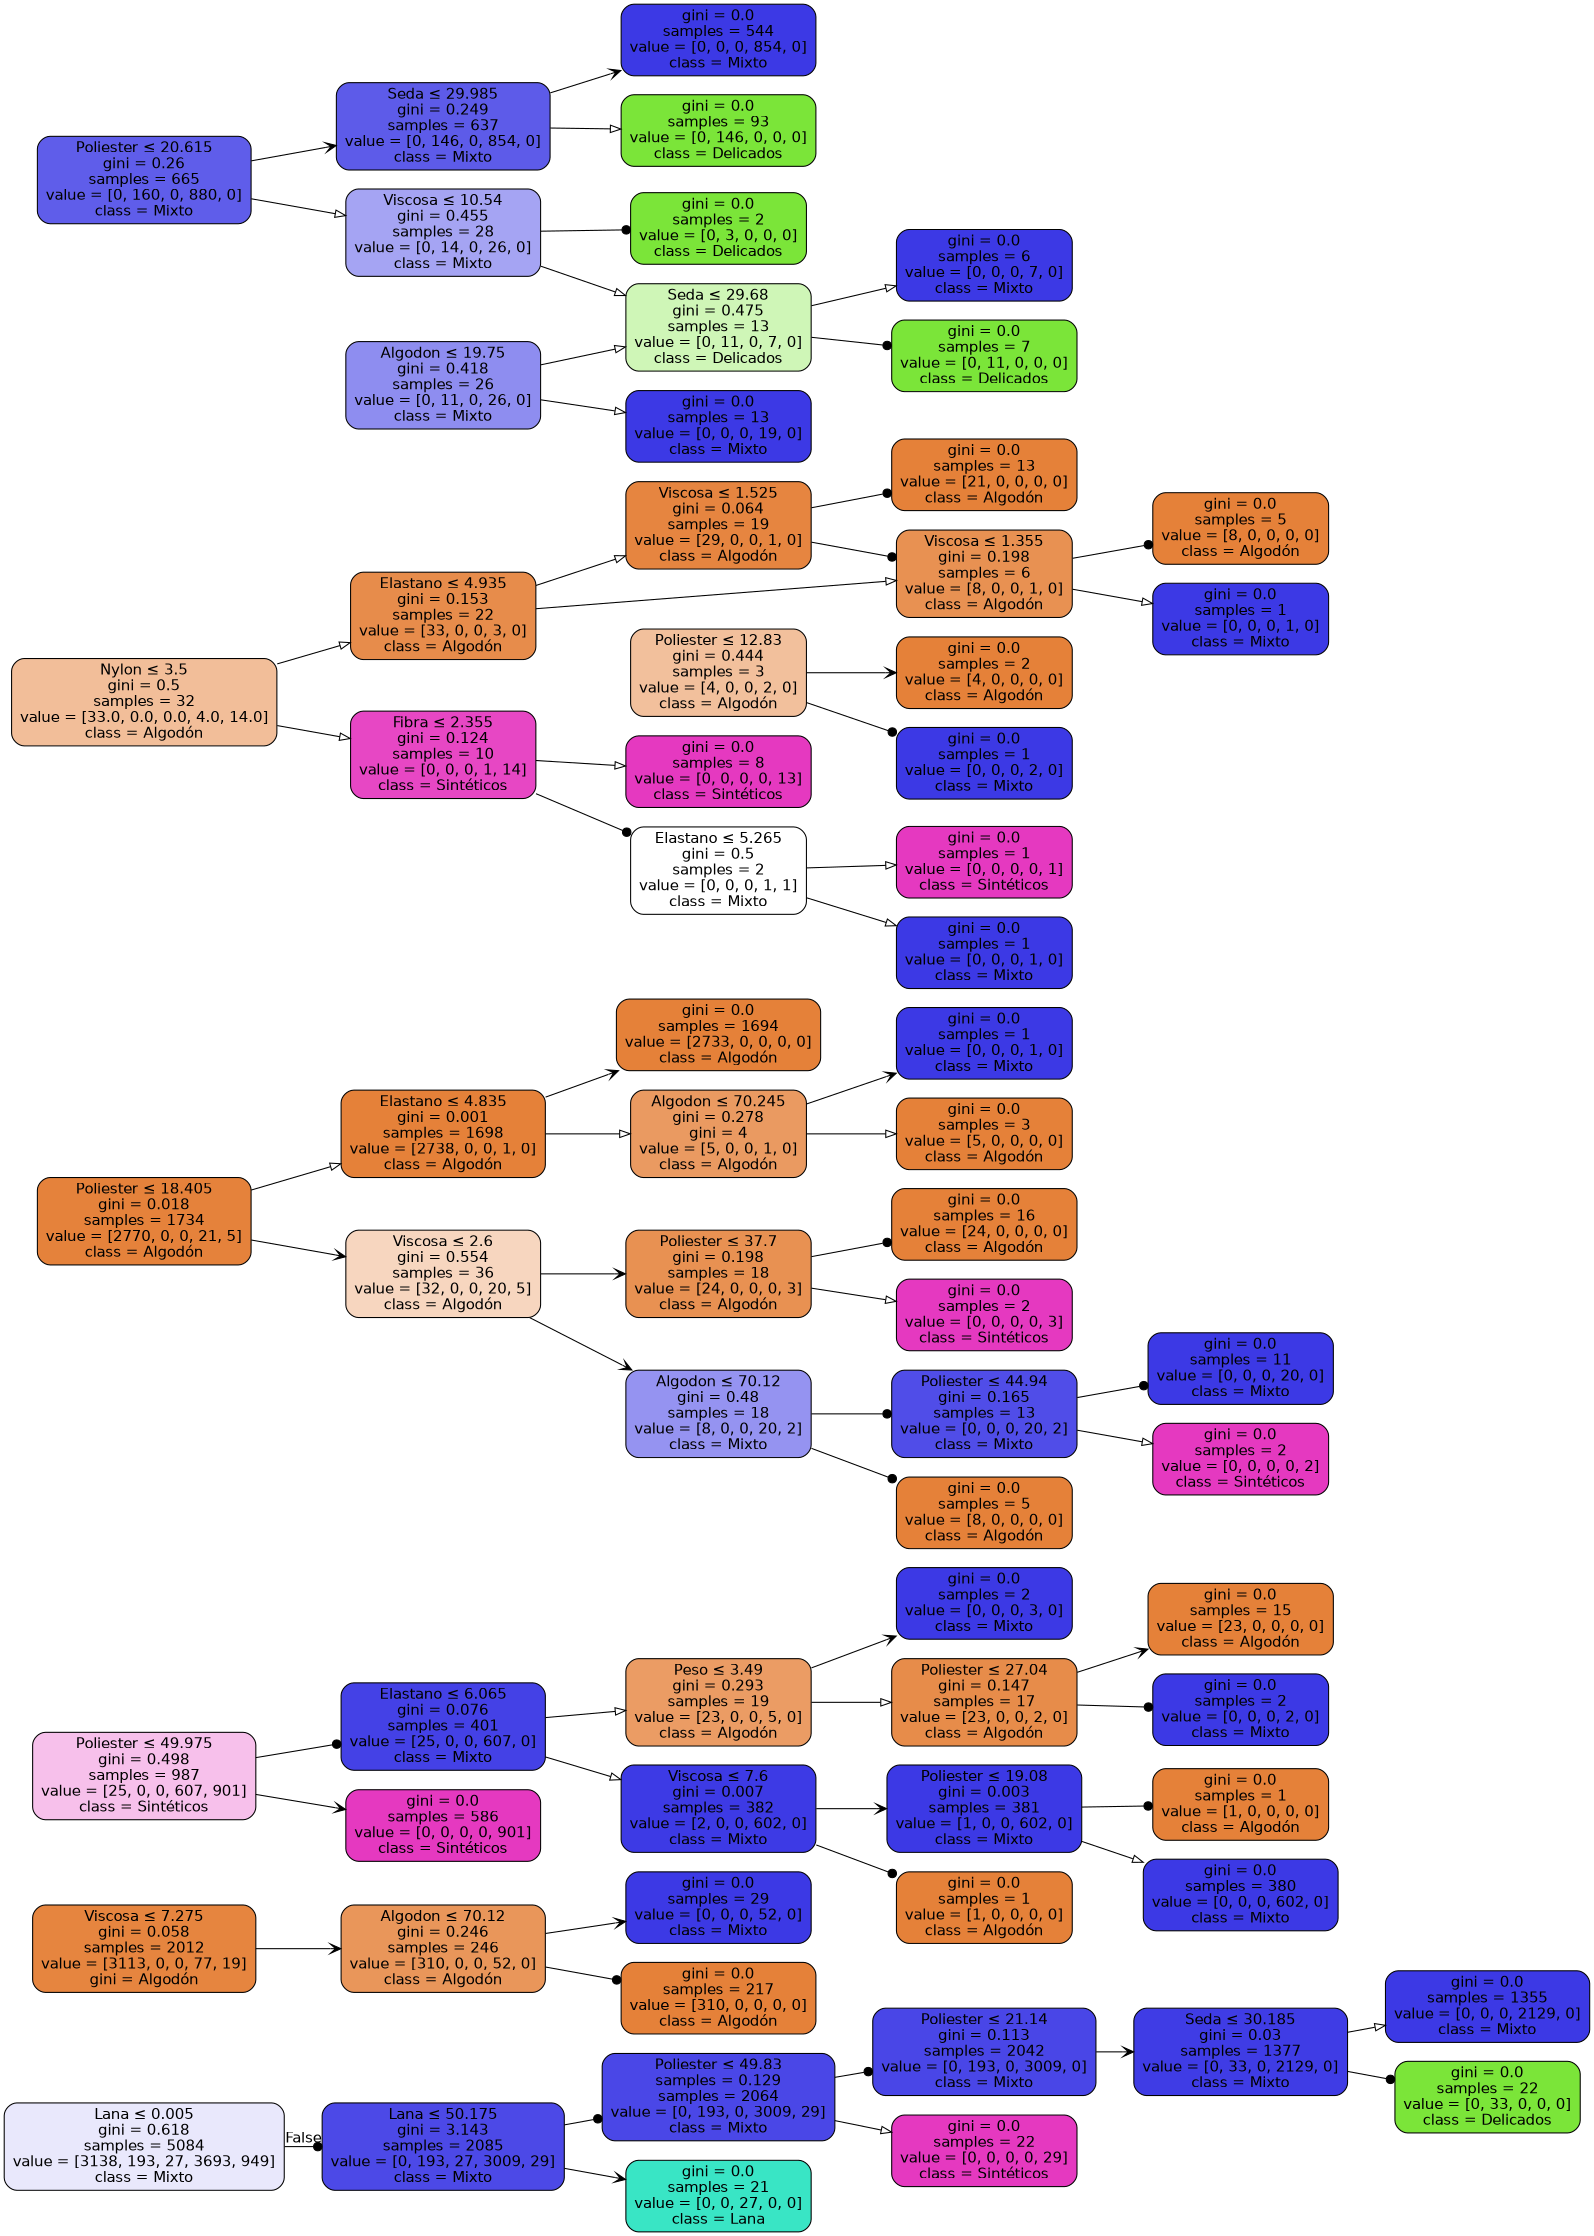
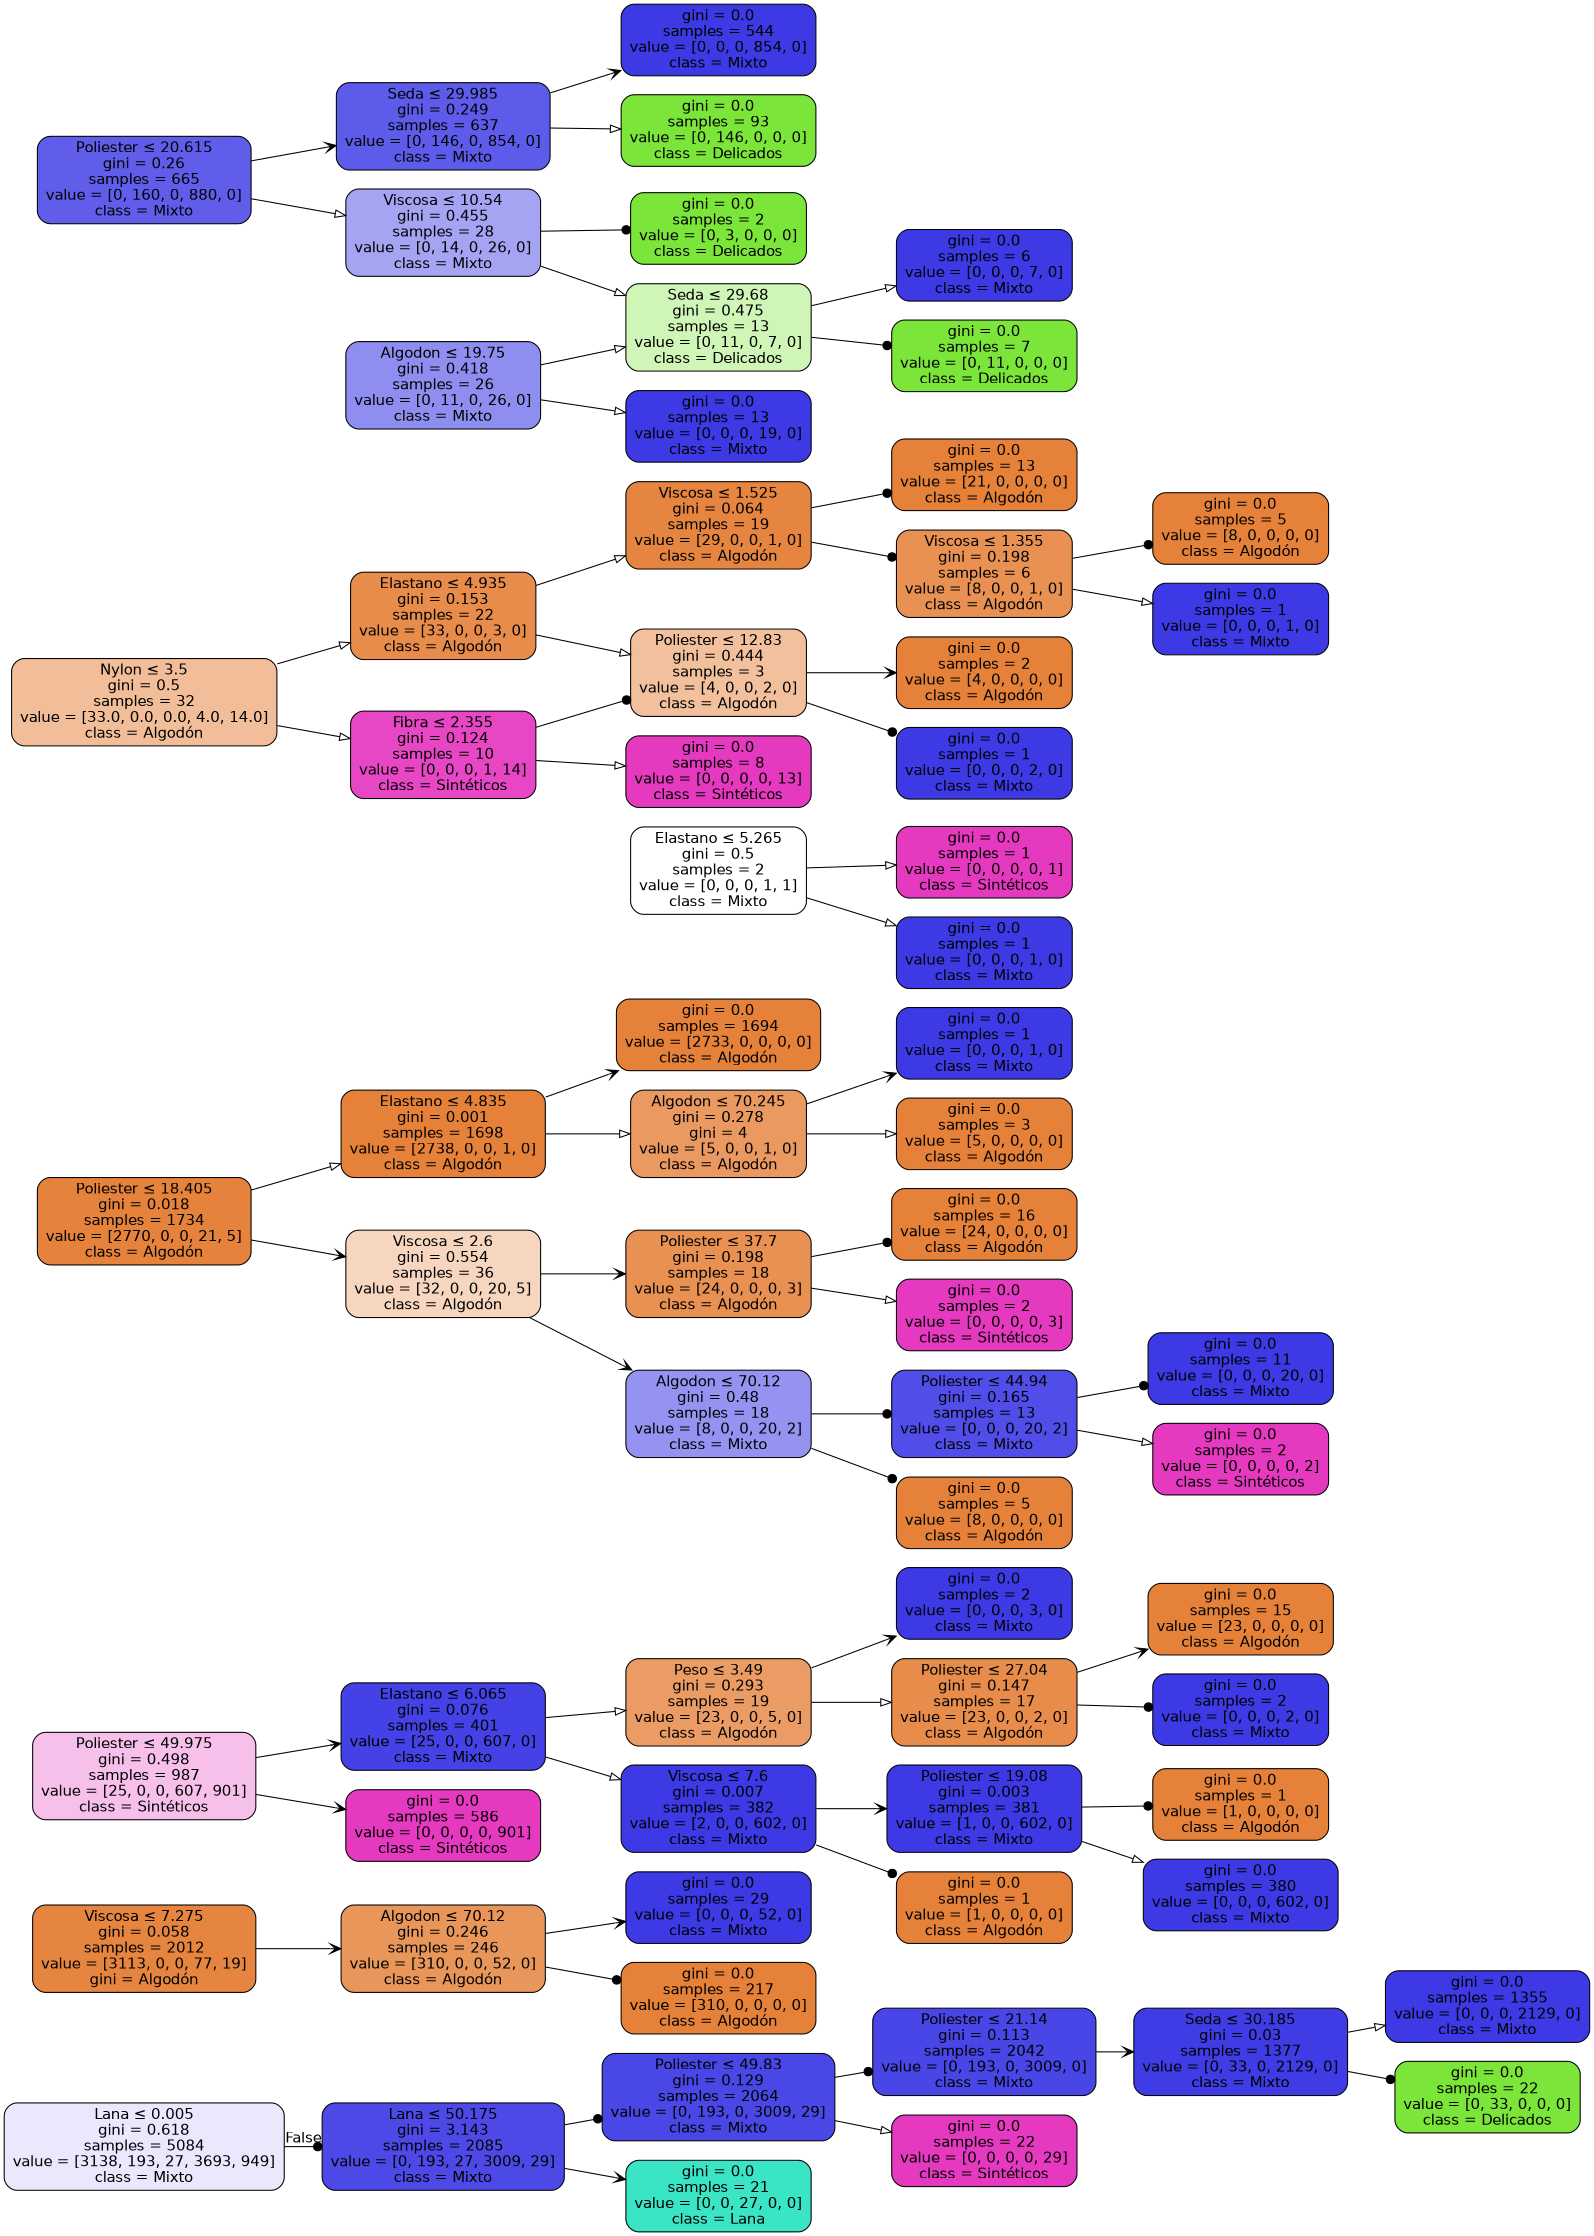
(711, 595) -> (578, 644)
(579, 812) -> (579, 714)
(294, 1751) -> (294, 1751)
(719, 2081) -> (719, 2081)
